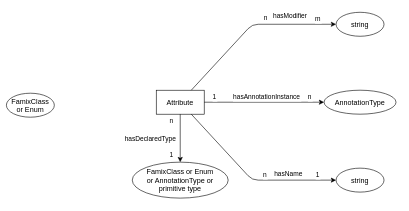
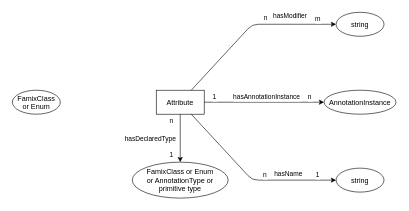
(360, 103) -> (360, 103)
(30, 105) -> (36, 102)
